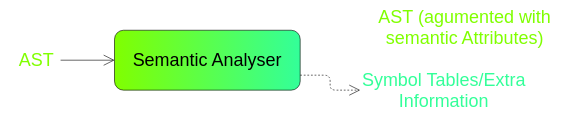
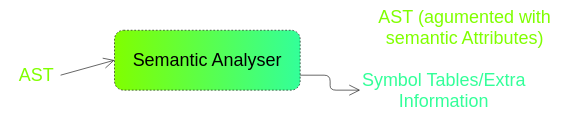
(36, 60) -> (36, 75)
(207, 60) -> (207, 60)
(330, 82) -> (330, 82)
